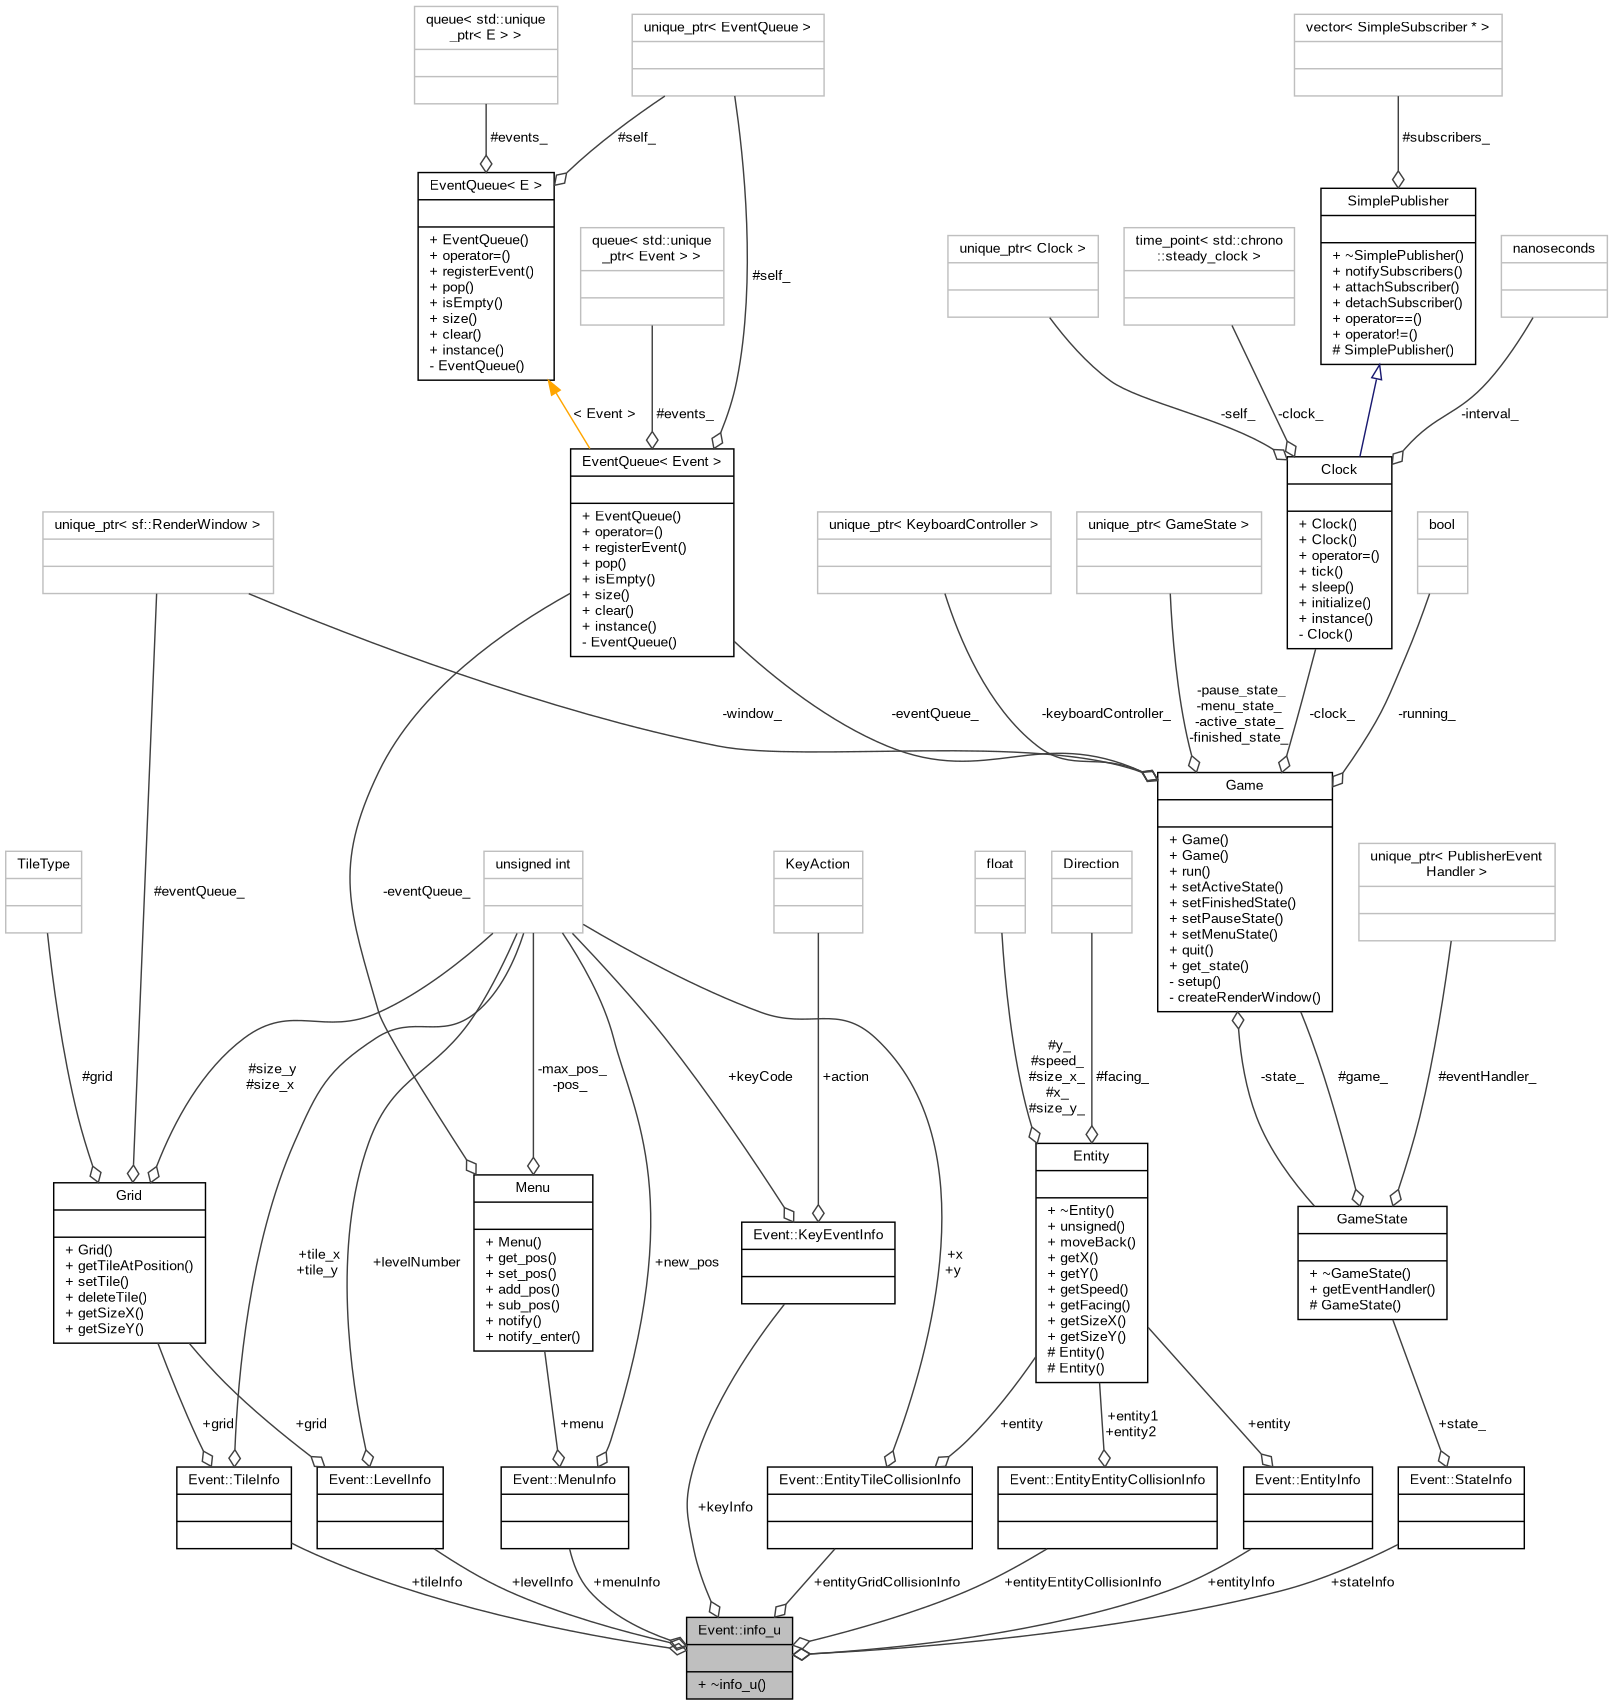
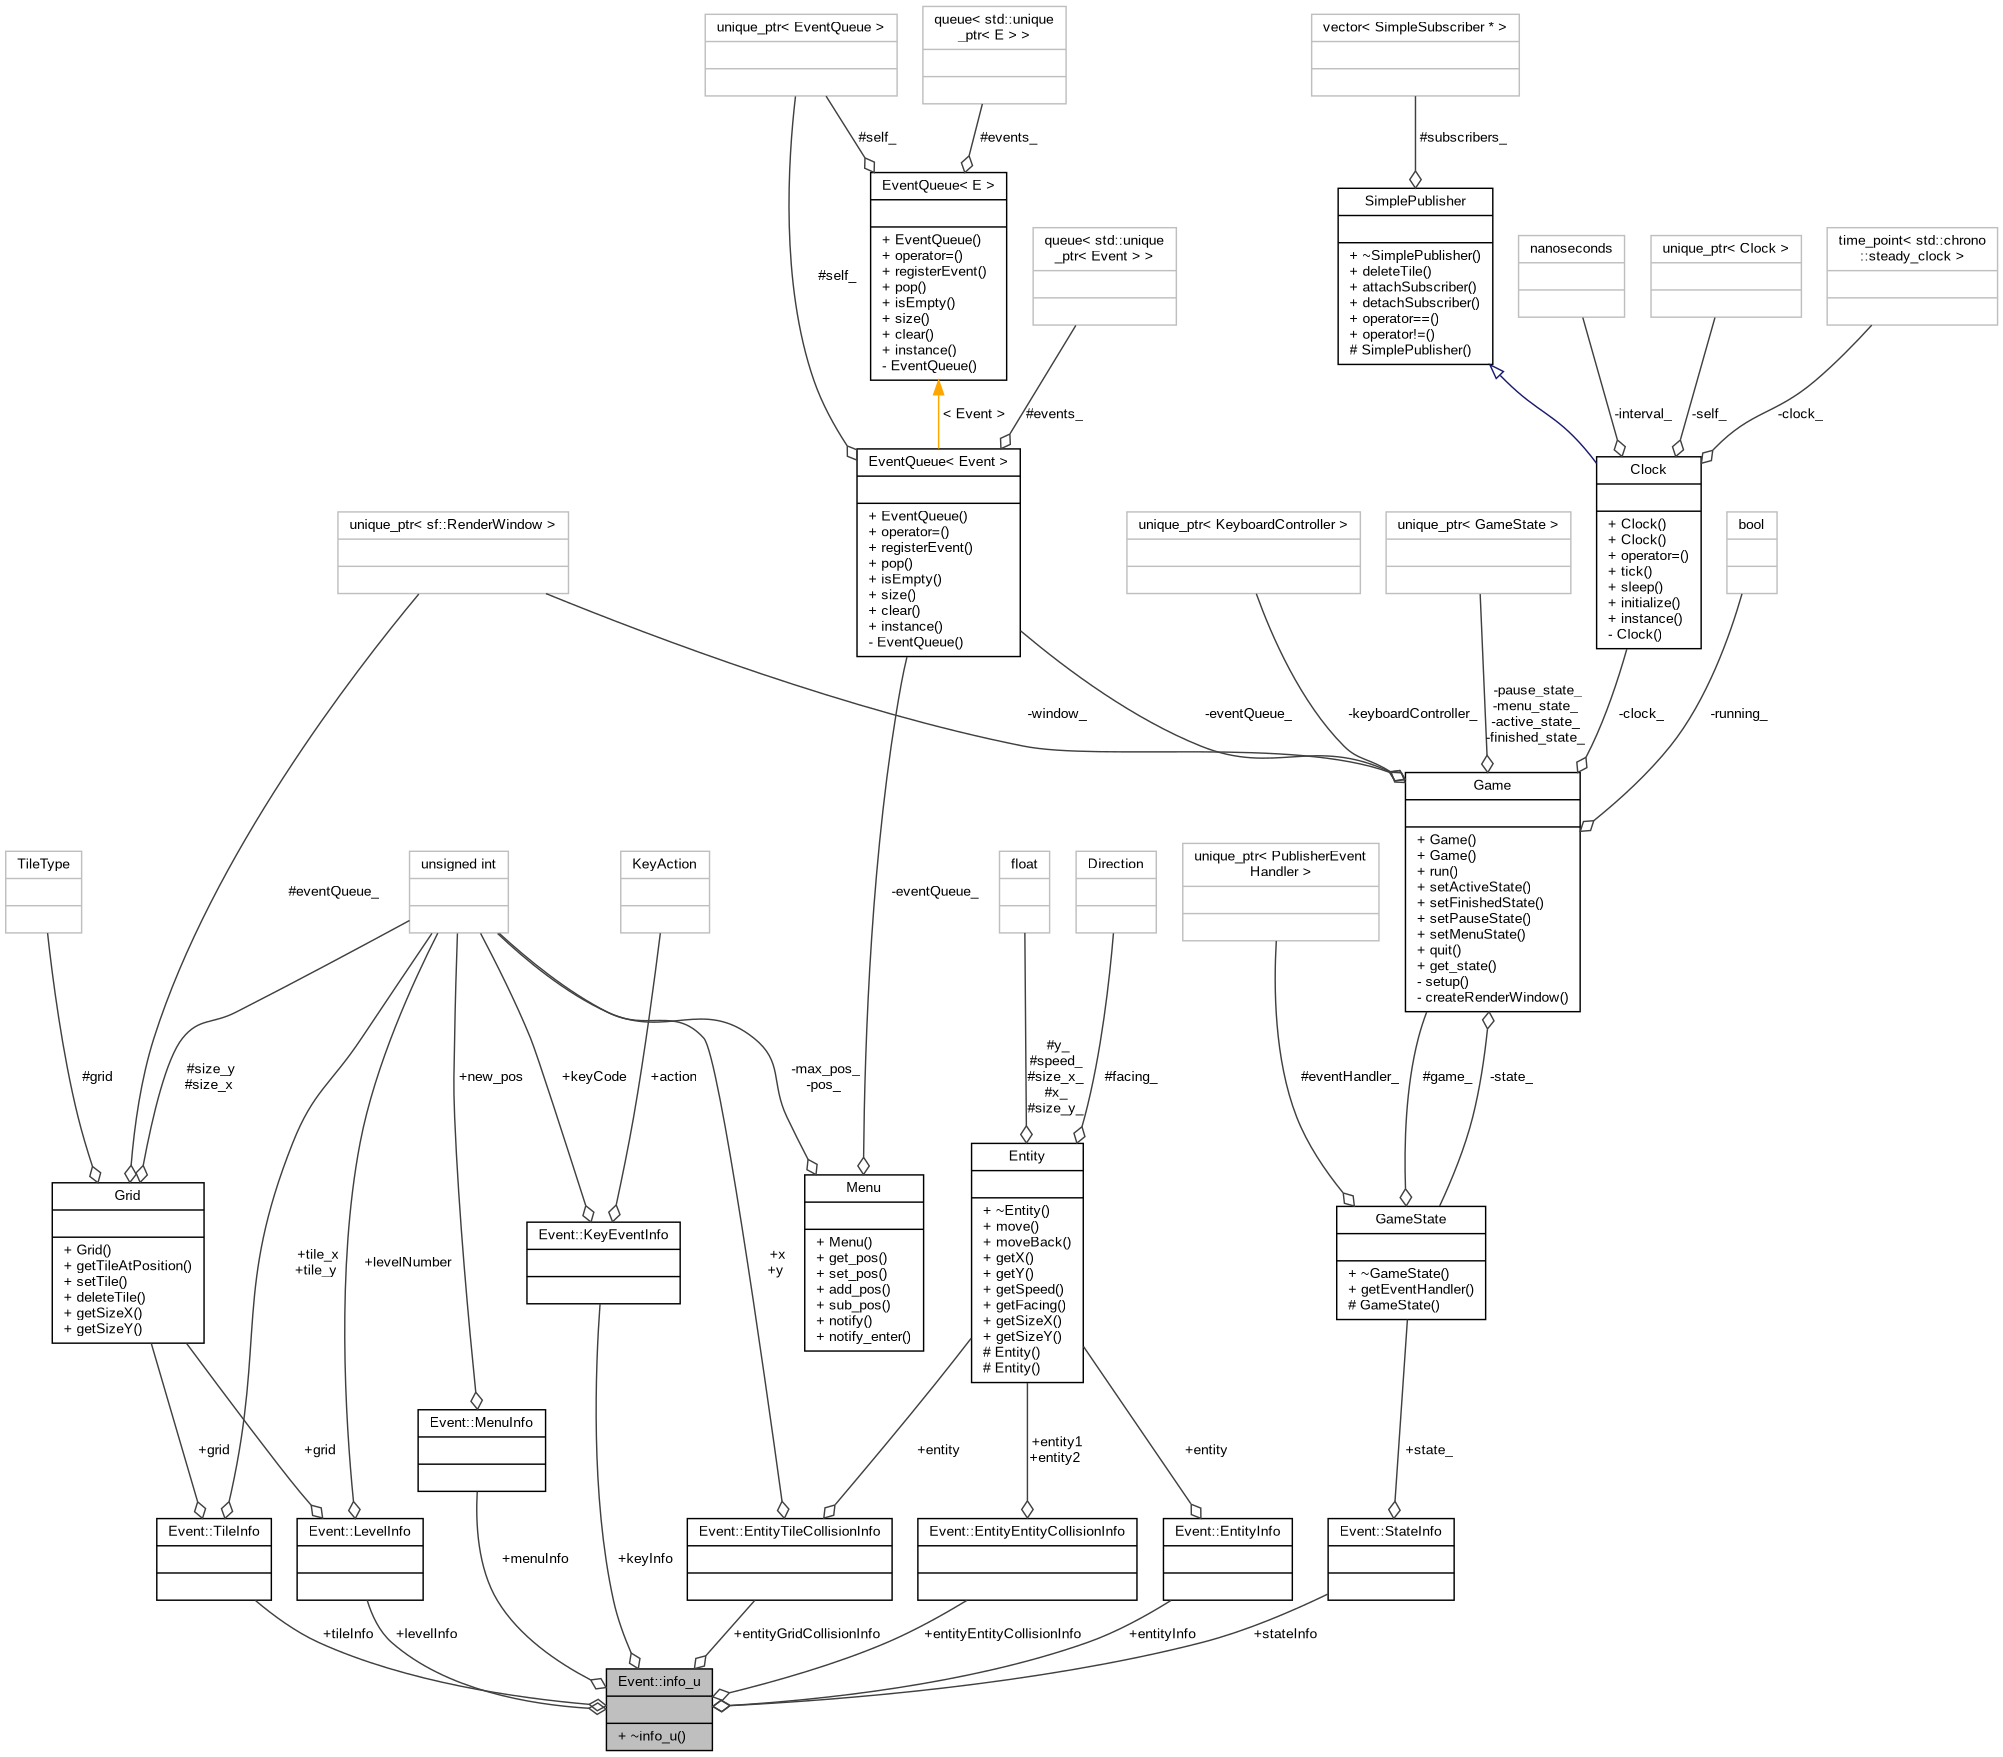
(1398, 271) -> (1391, 271)
(1087, 1226) -> (1012, 1226)
(551, 1400) -> none
